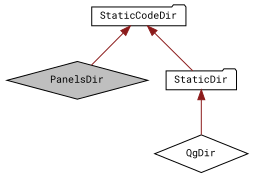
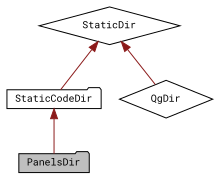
(174, 52) -> (76, 70)
(77, 80) -> (54, 163)
(201, 80) -> (110, 26)
